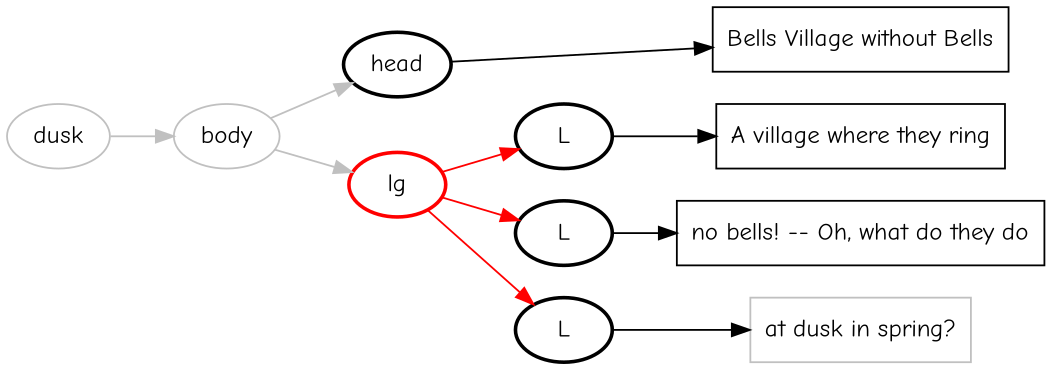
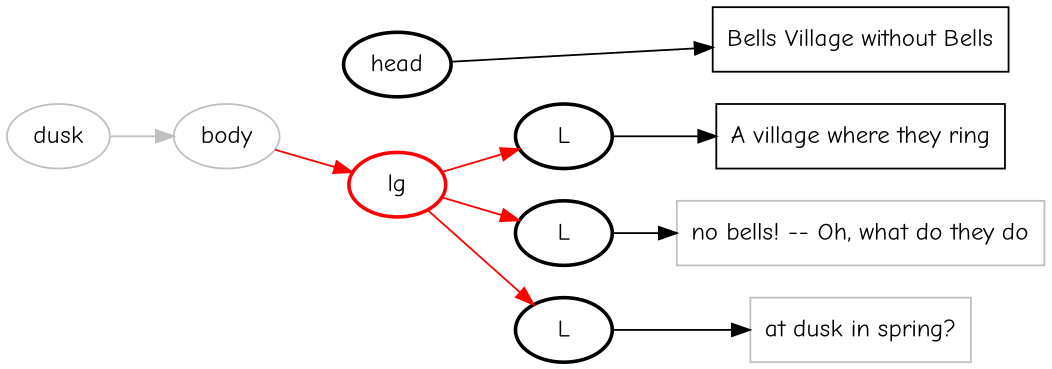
(303, 104) -> none
(305, 158) -> (305, 158)
(861, 233) -> (861, 233)
